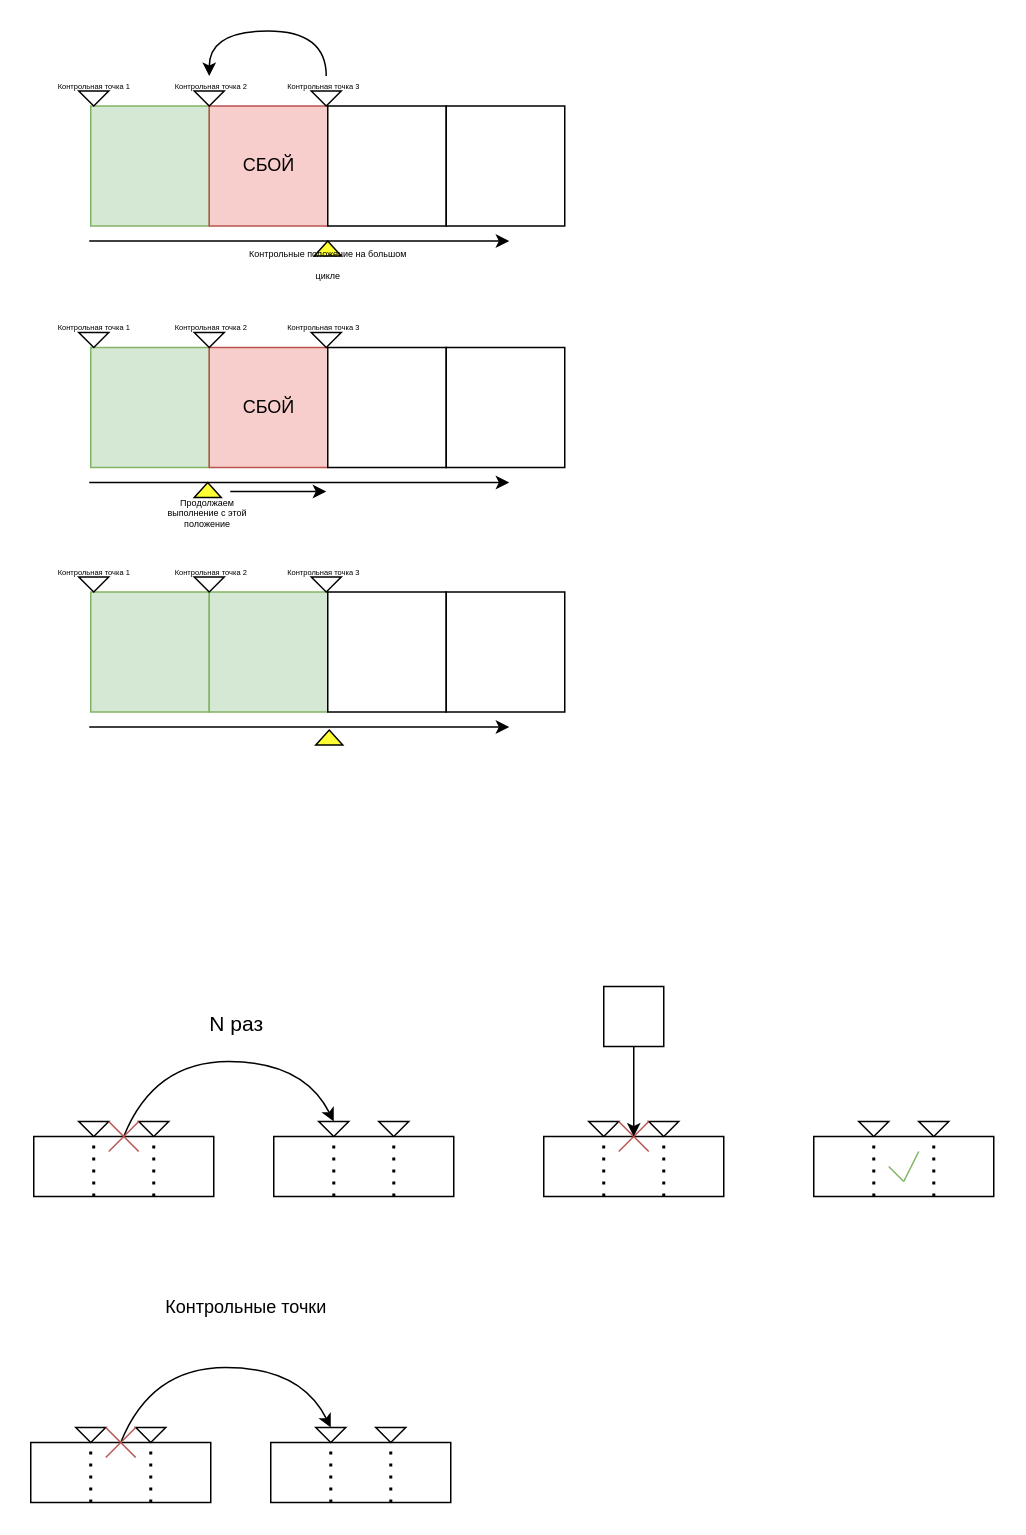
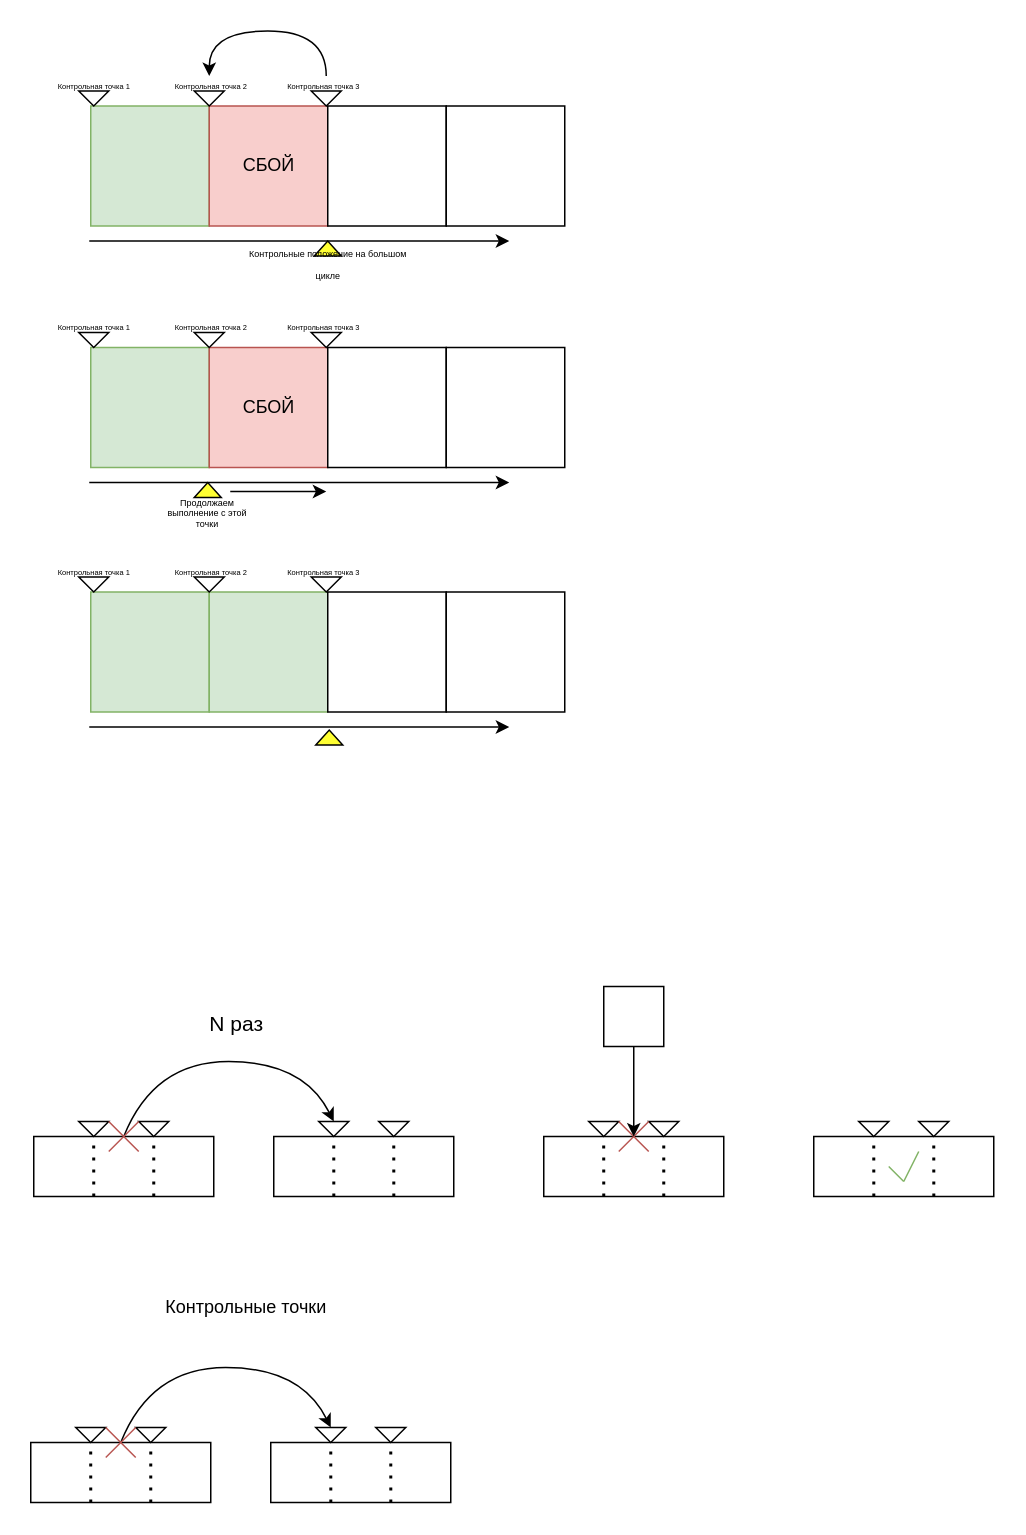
(208, 514) -> (208, 514)
